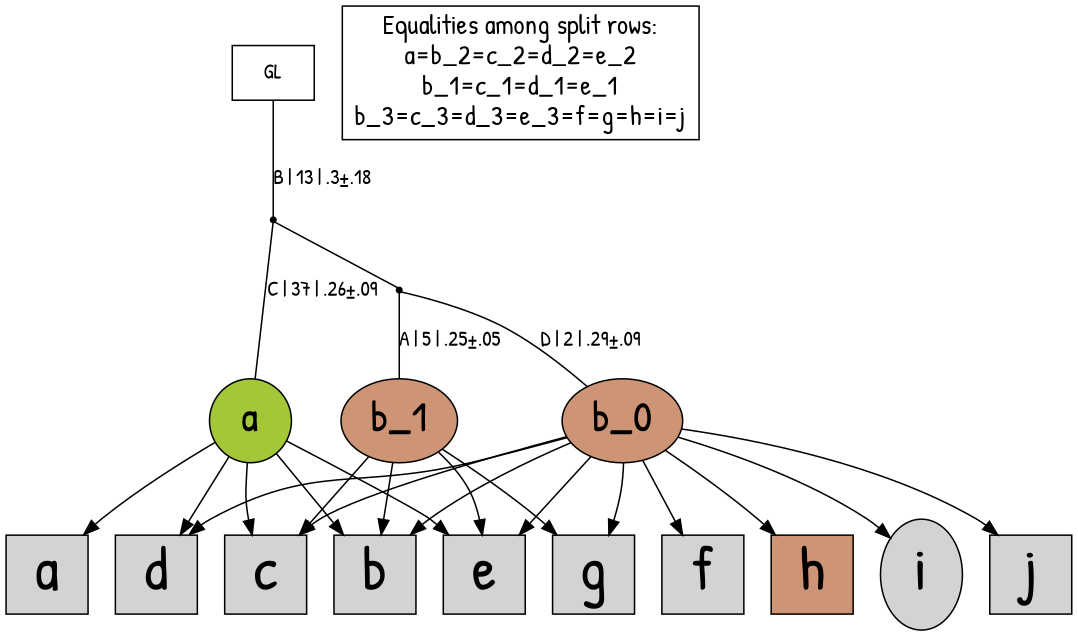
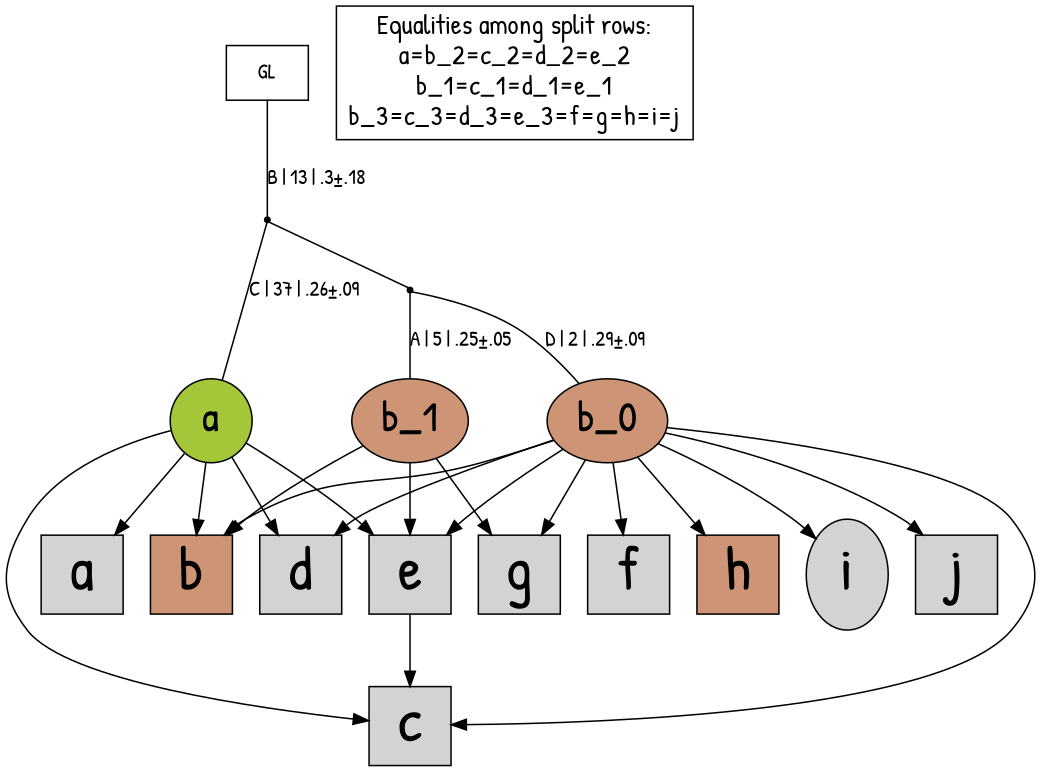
(339, 490) -> (410, 643)
(375, 575) -> (191, 575)
